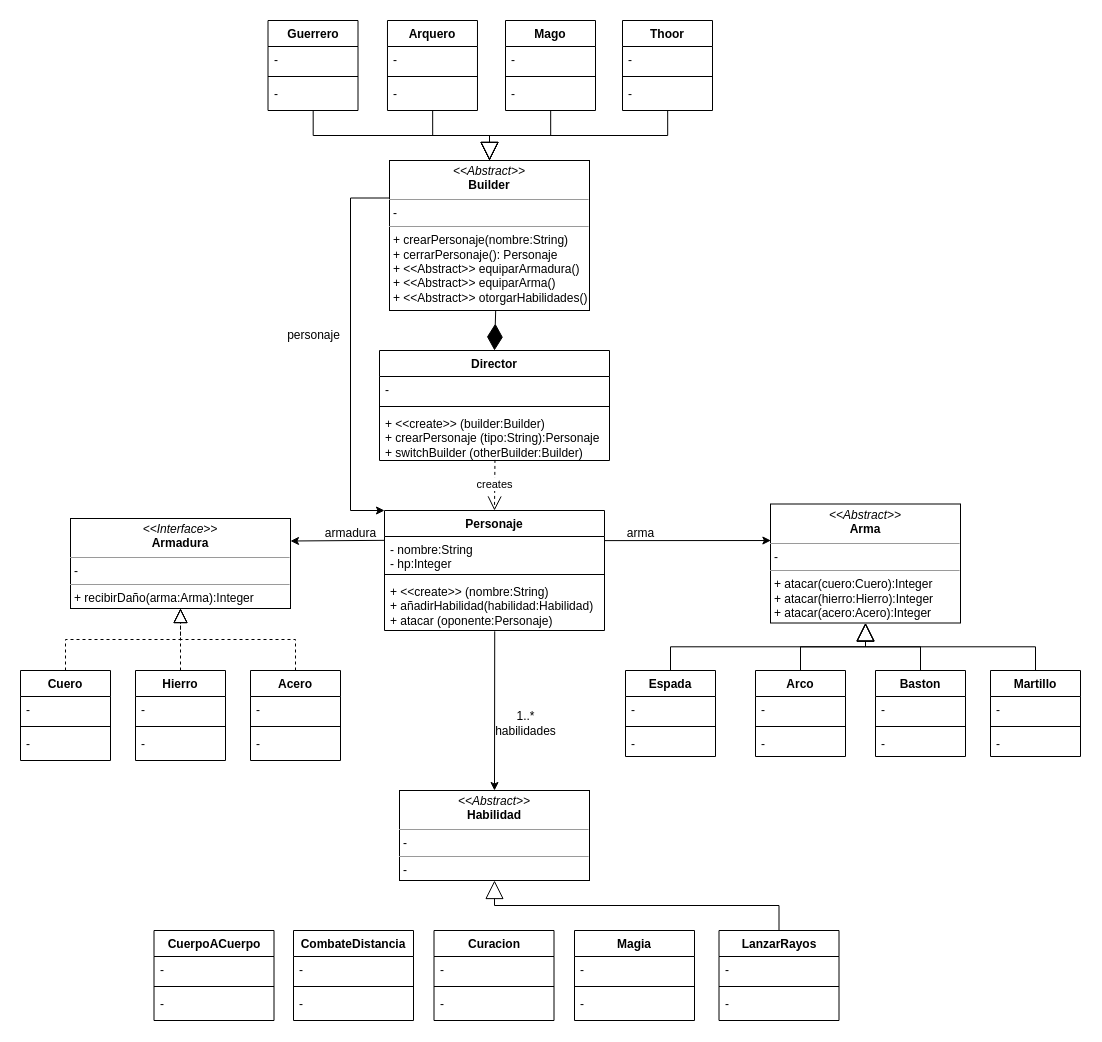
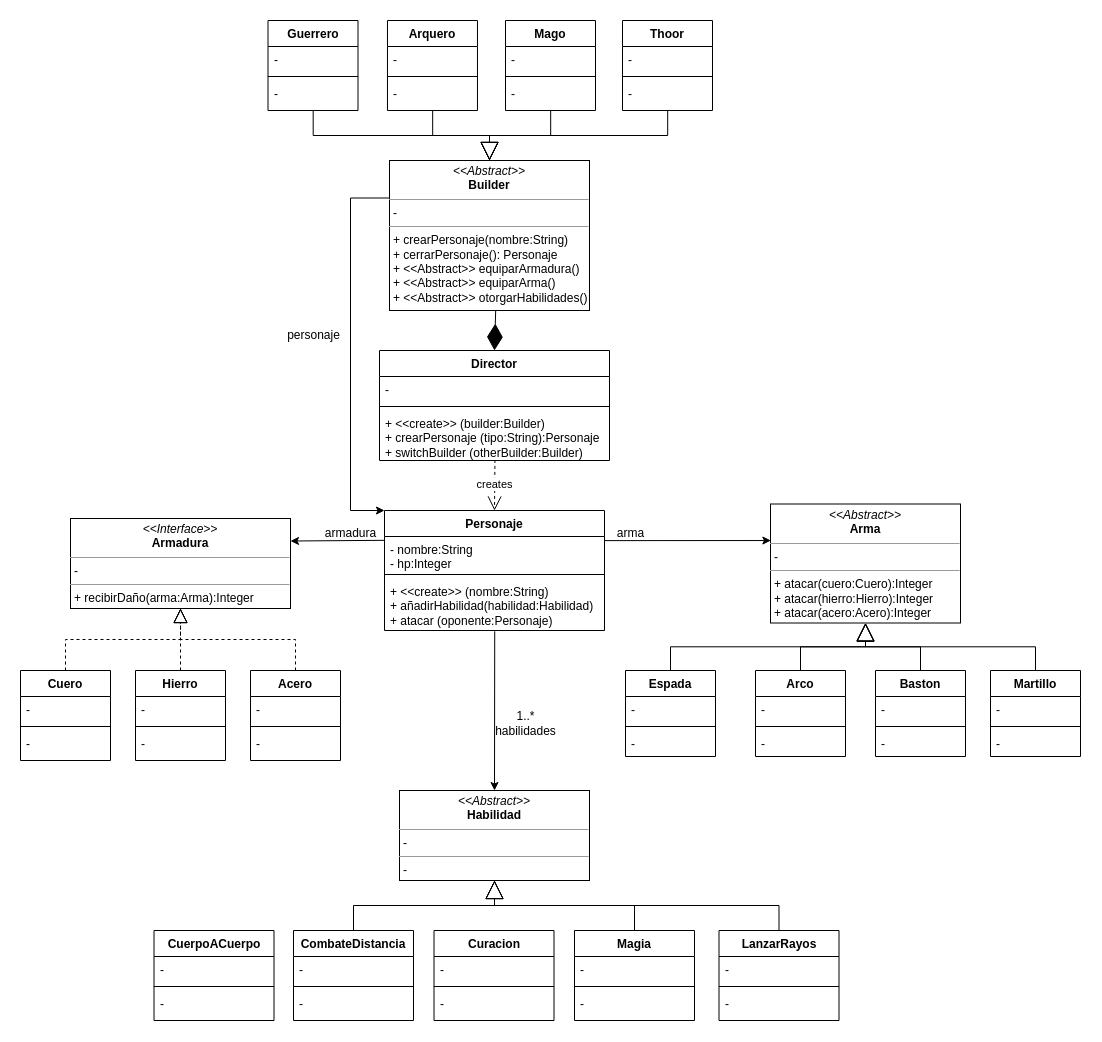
(641, 534) -> (631, 534)
none -> (411, 906)
none -> (635, 920)
